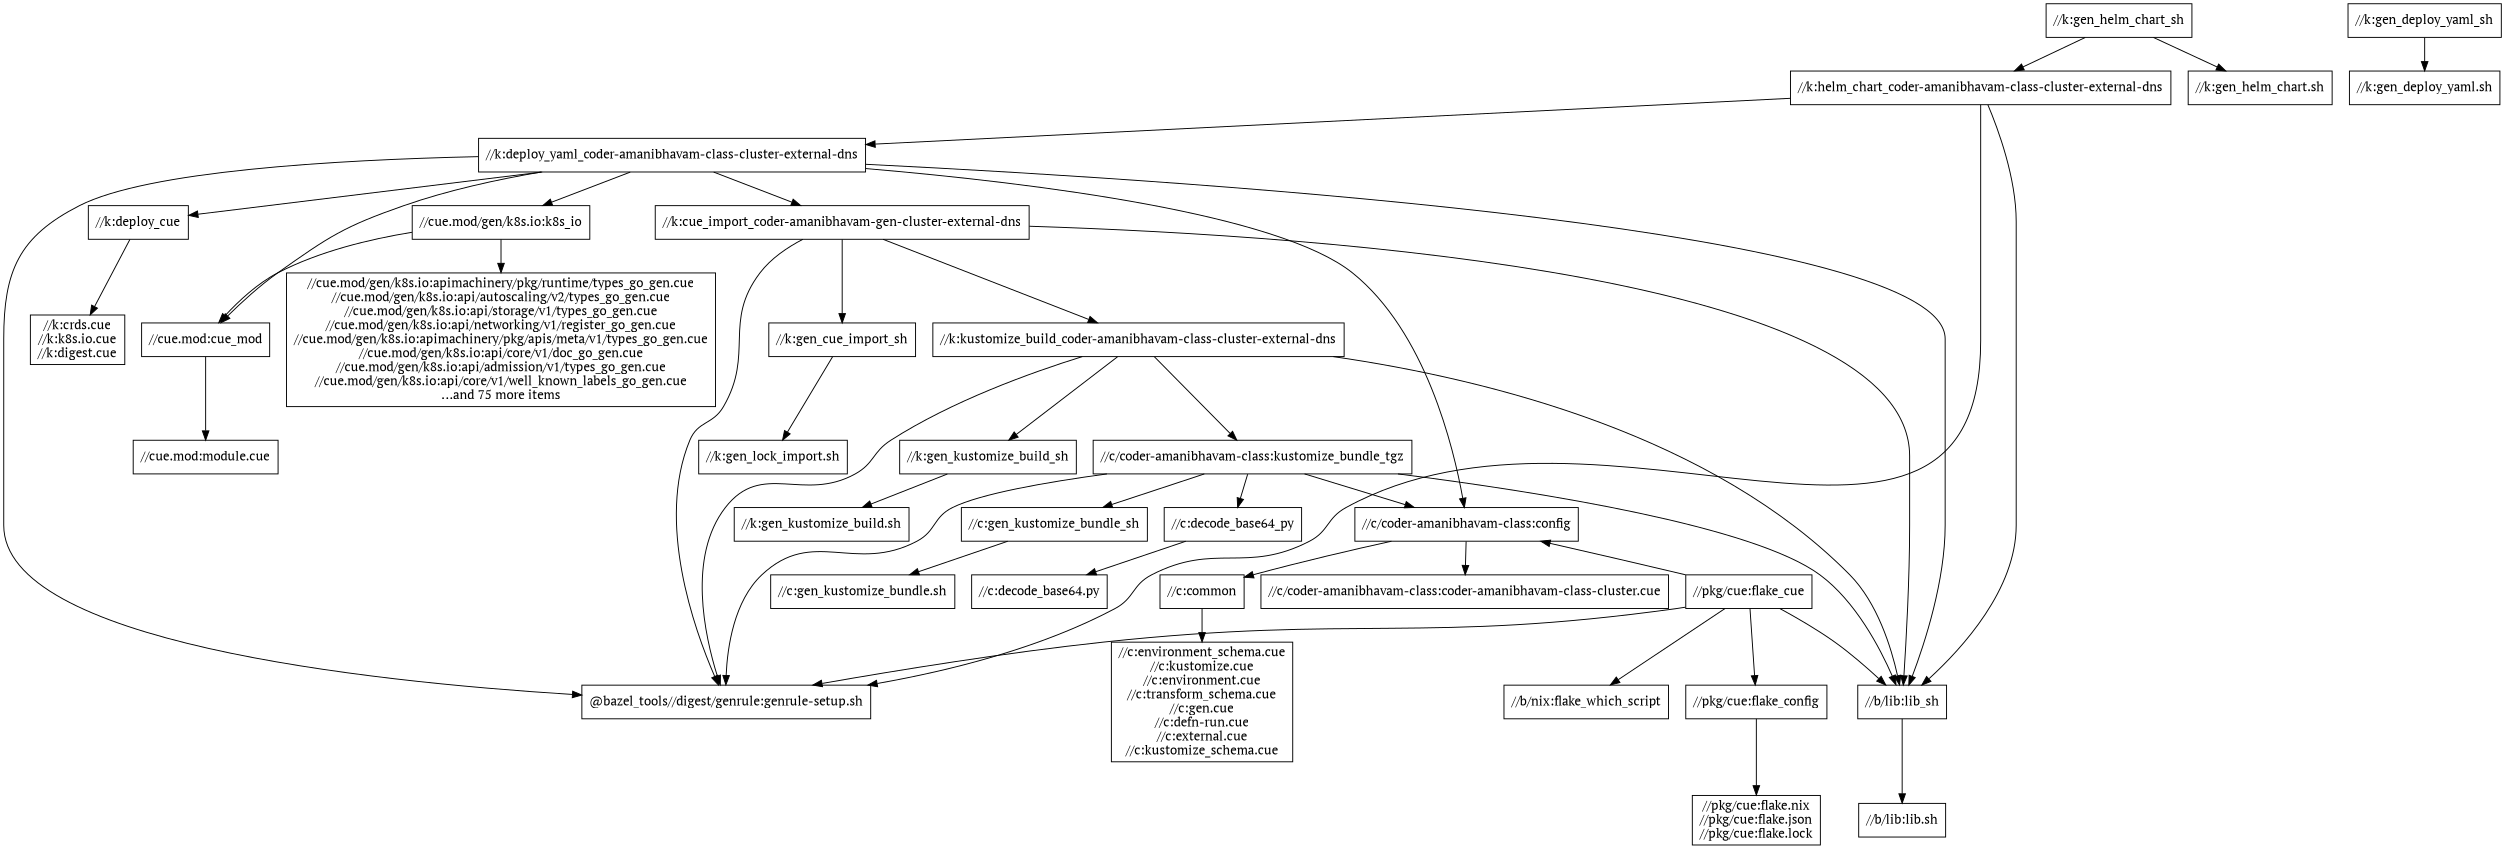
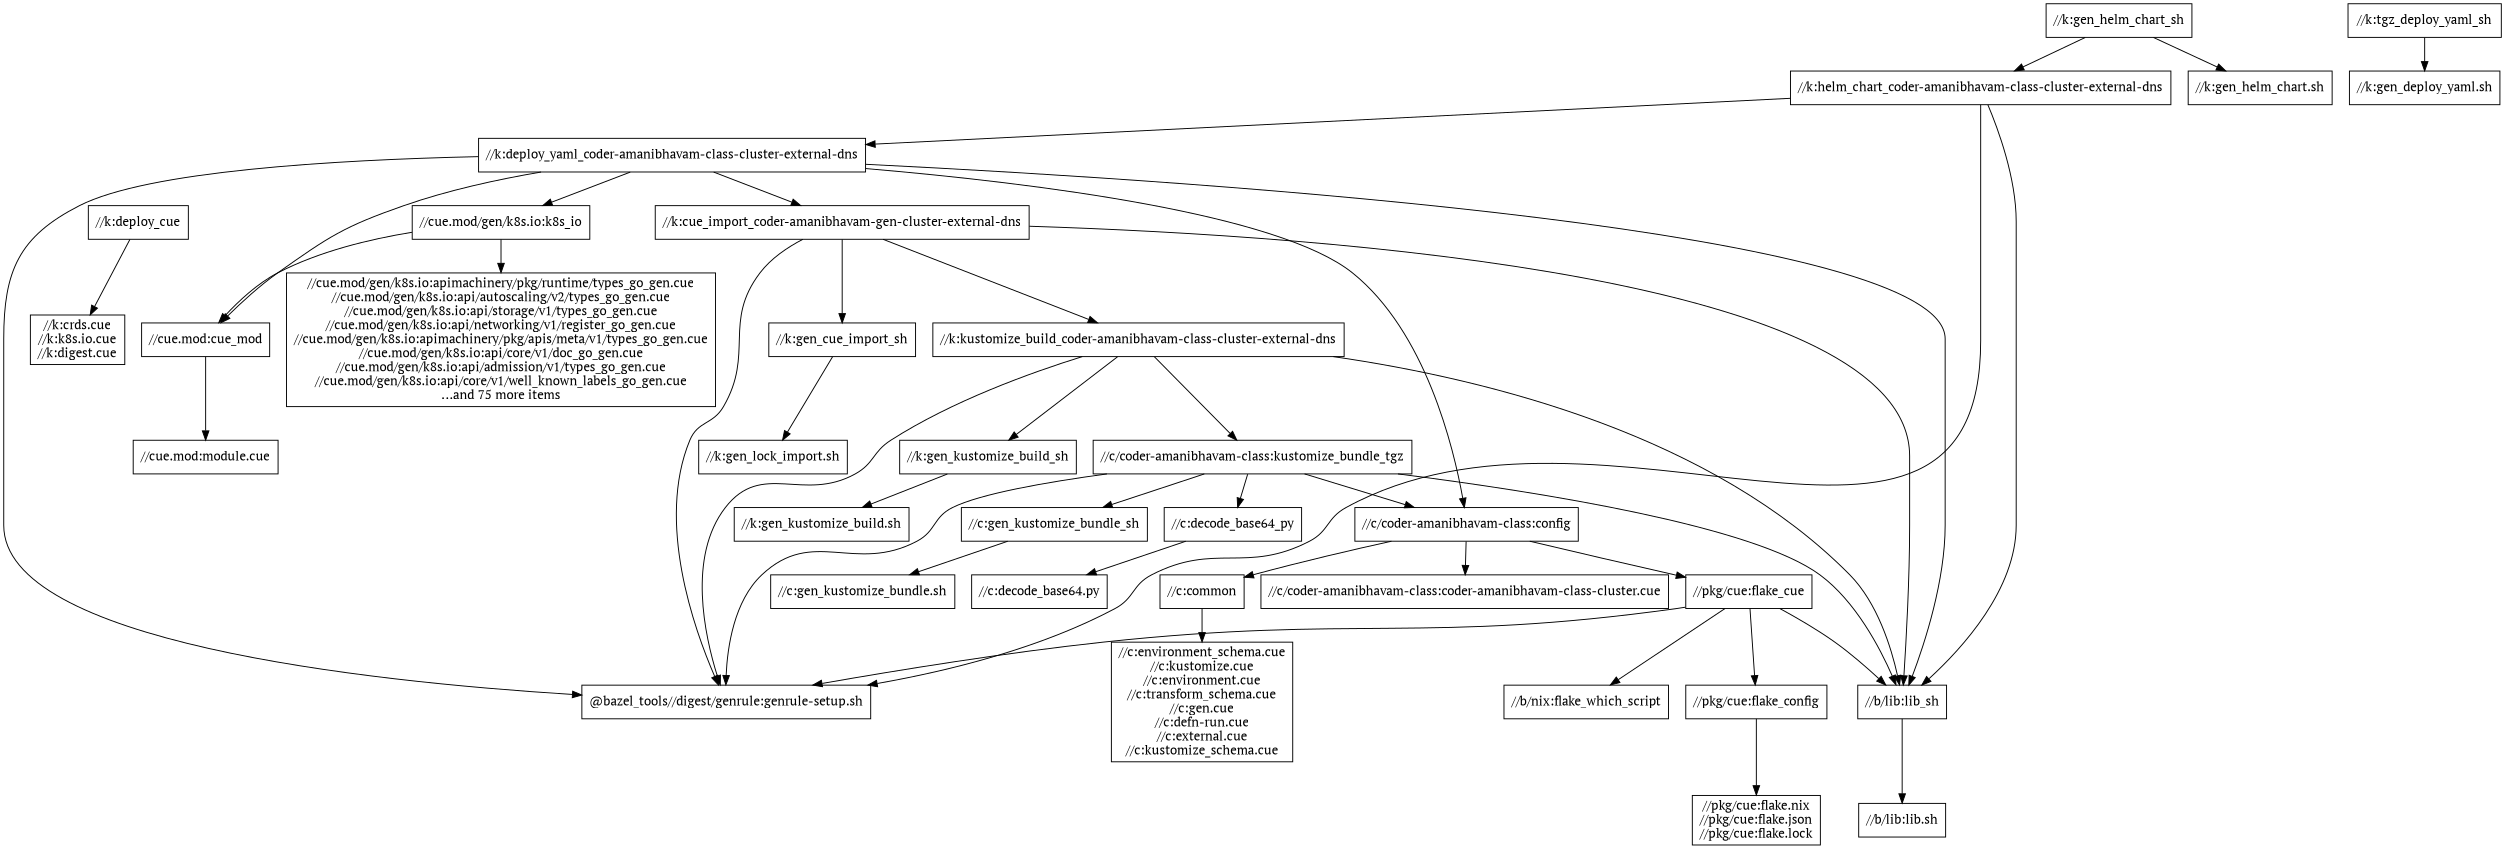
(2425, 21) -> (2425, 21)
(370, 193) -> none
(1618, 559) -> (1603, 558)
